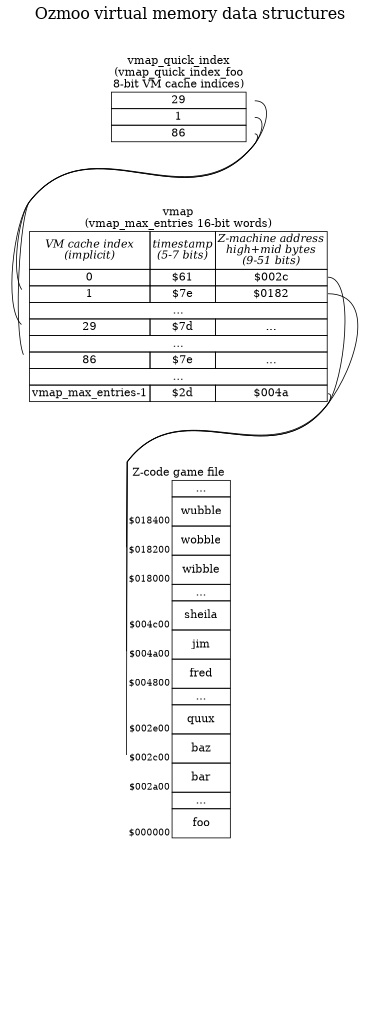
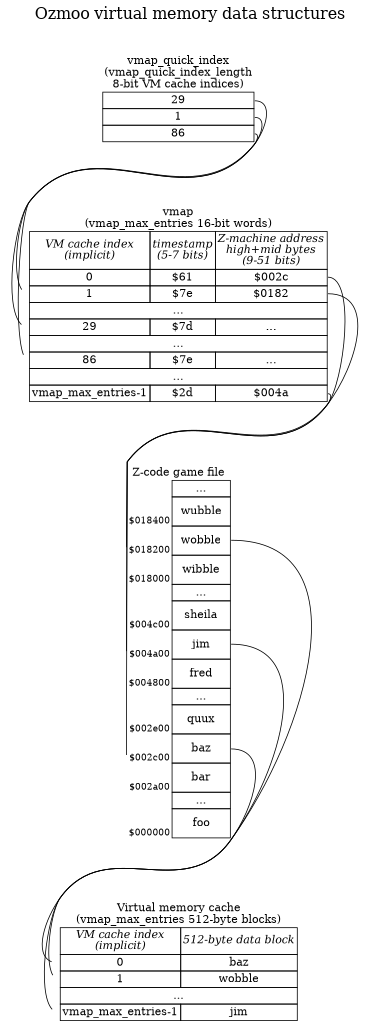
(179, 72) -> (178, 72)
none -> (178, 961)
